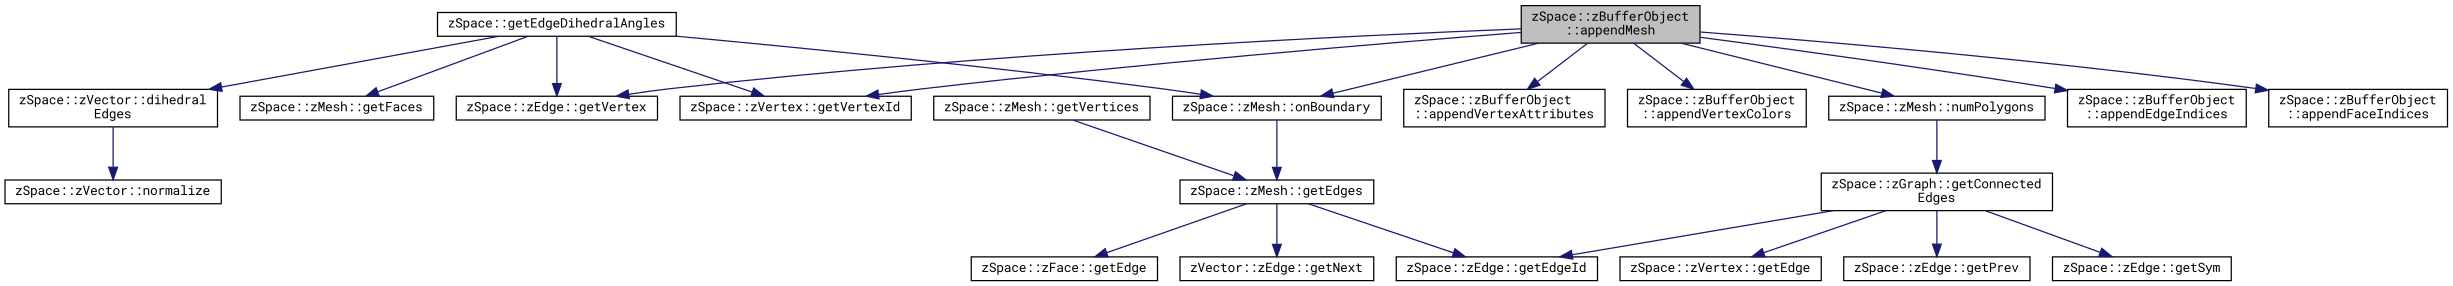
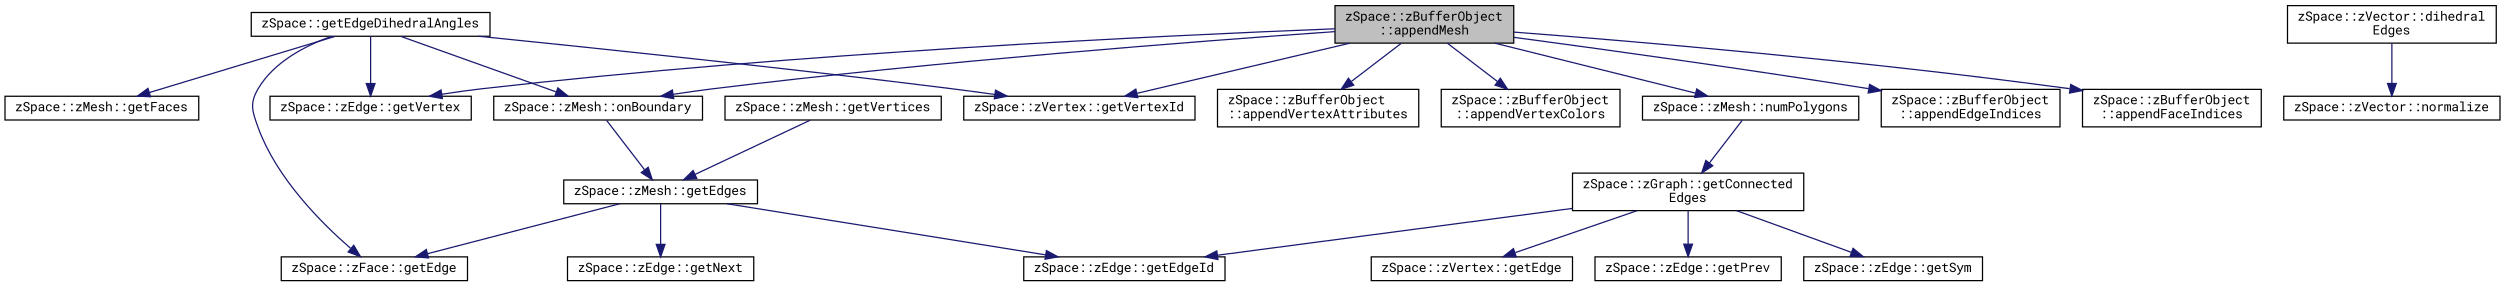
(360, 62) -> (262, 137)
(1277, 269) -> (661, 269)
